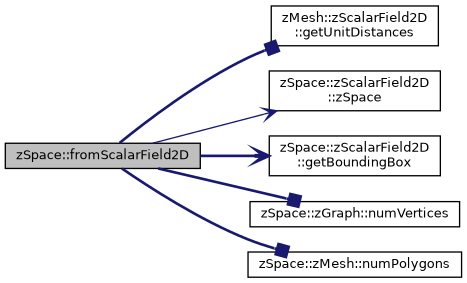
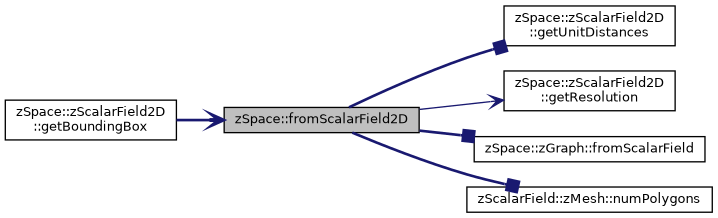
(355, 26) -> (590, 26)
(355, 91) -> (590, 91)
(228, 156) -> (194, 120)
(355, 214) -> (590, 149)
(355, 265) -> (590, 200)
